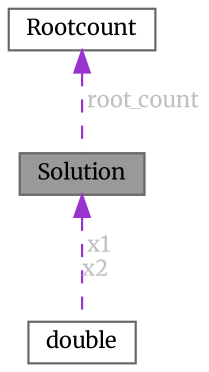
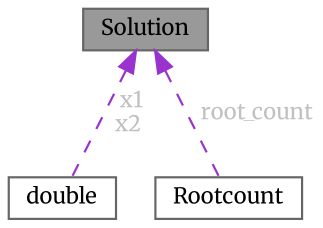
(82, 113) -> (192, 124)
